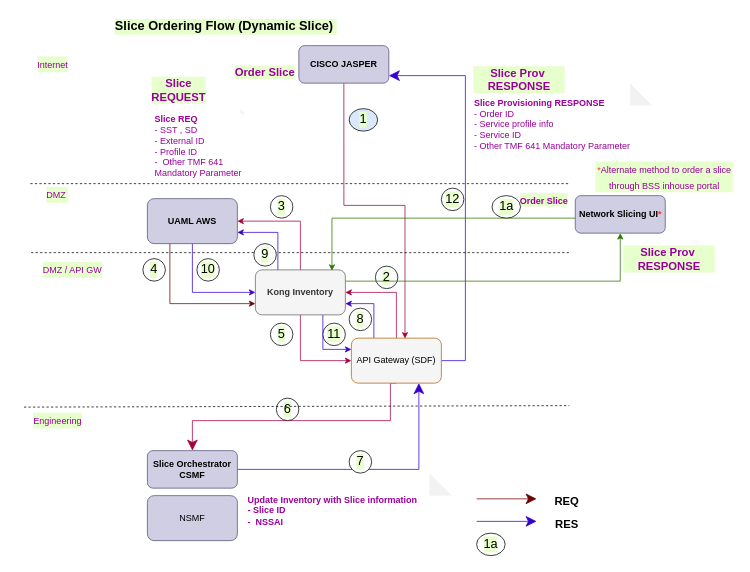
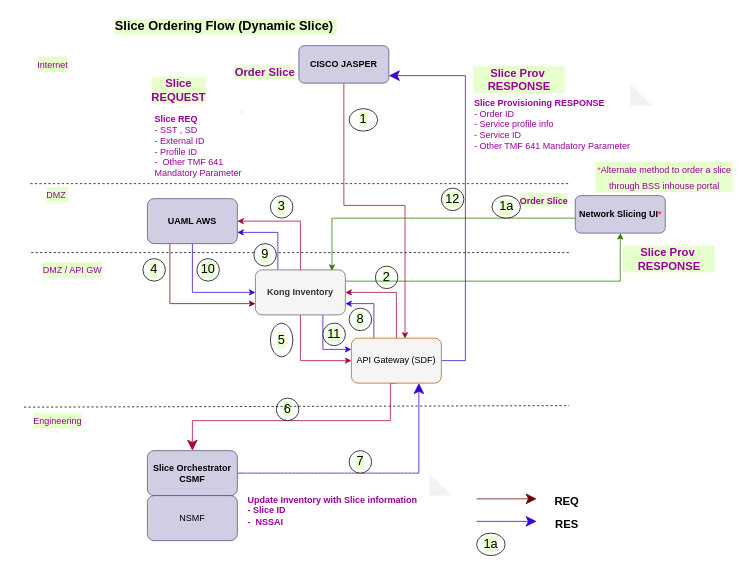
(363, 120) -> (363, 120)
(282, 334) -> (282, 340)
(192, 469) -> (192, 473)
